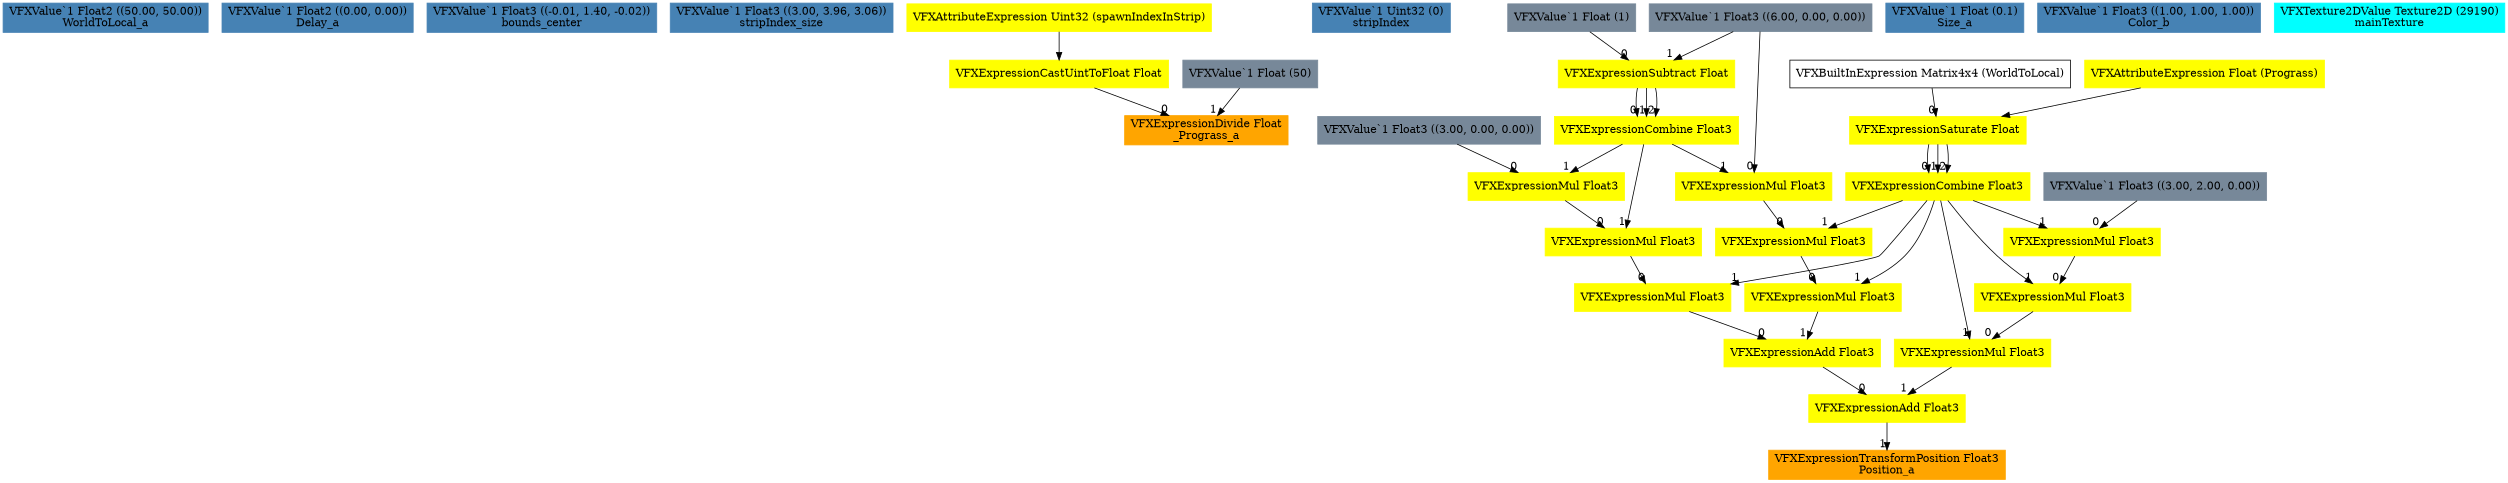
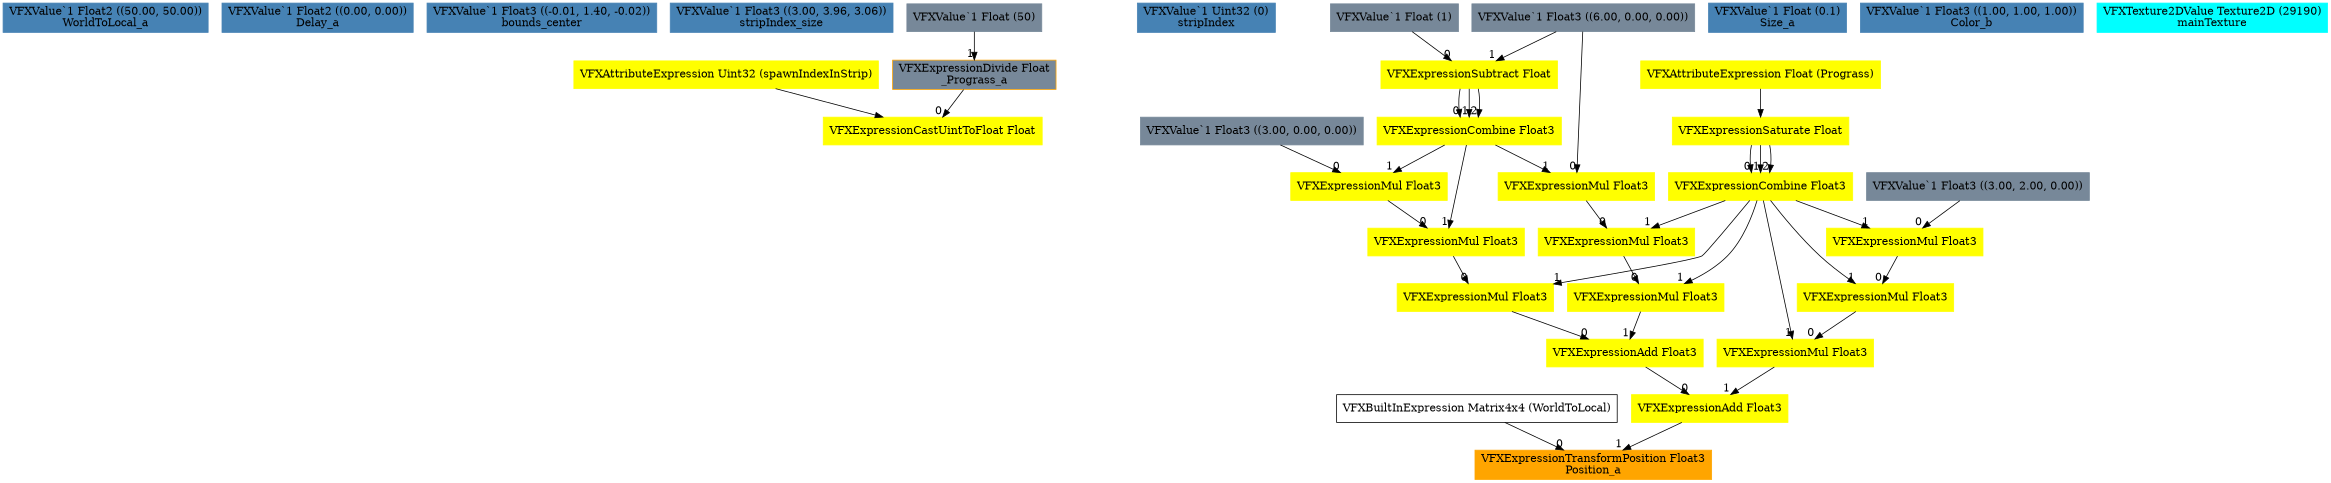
(1933, 98) -> (1531, 435)
(1128, 100) -> (955, 100)
(1206, 130) -> (974, 75)
